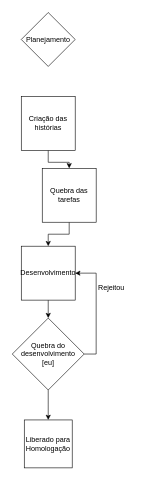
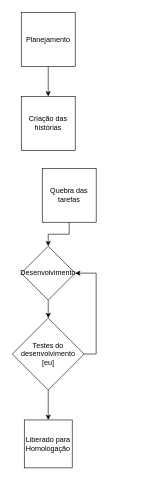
(48, 39) -> (48, 39)
none -> (48, 90)
(68, 162) -> none
(48, 273) -> (48, 273)
(111, 288) -> none
(48, 354) -> (48, 354)
